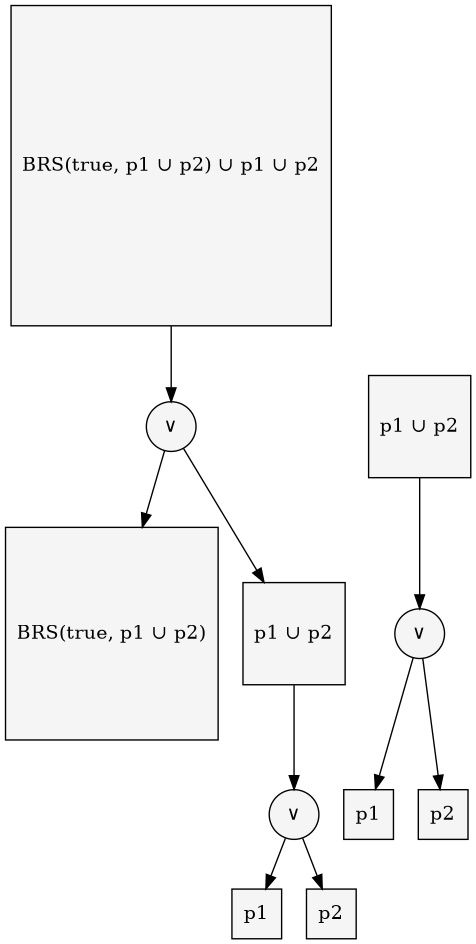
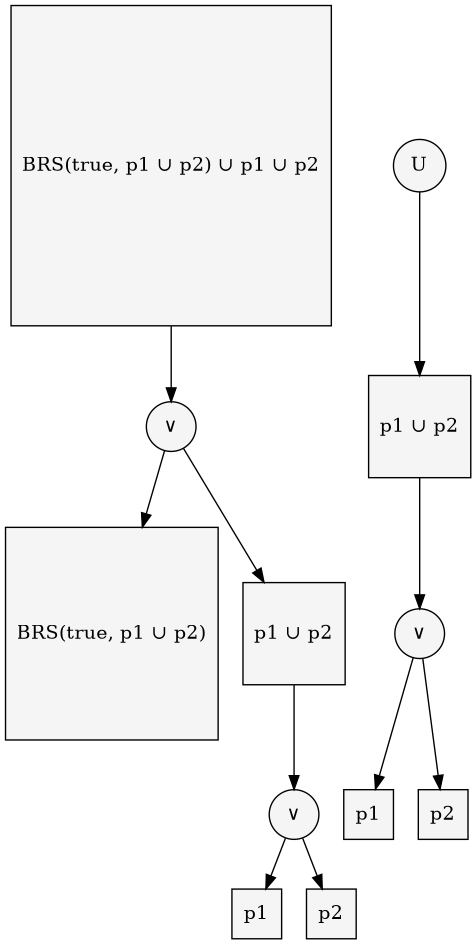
none -> (420, 166)
